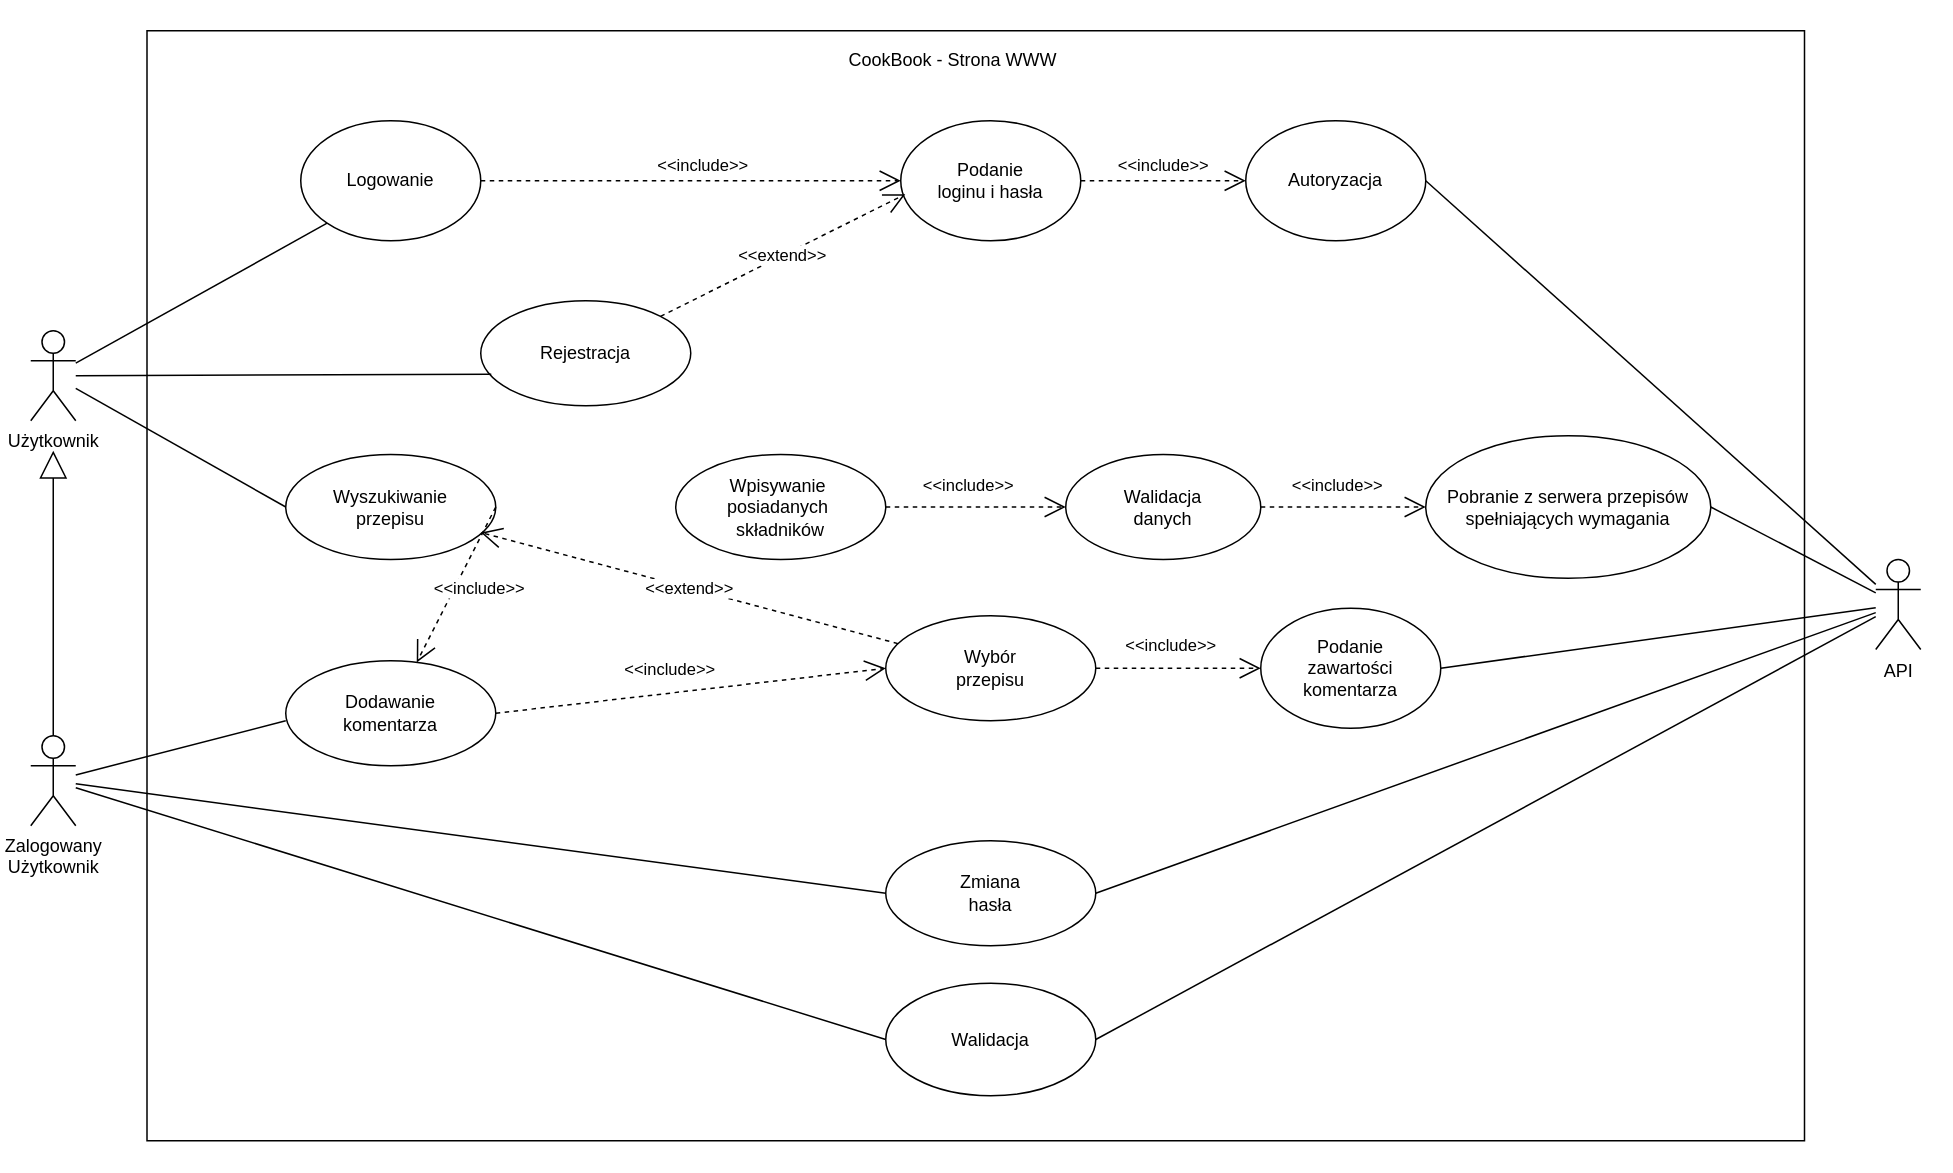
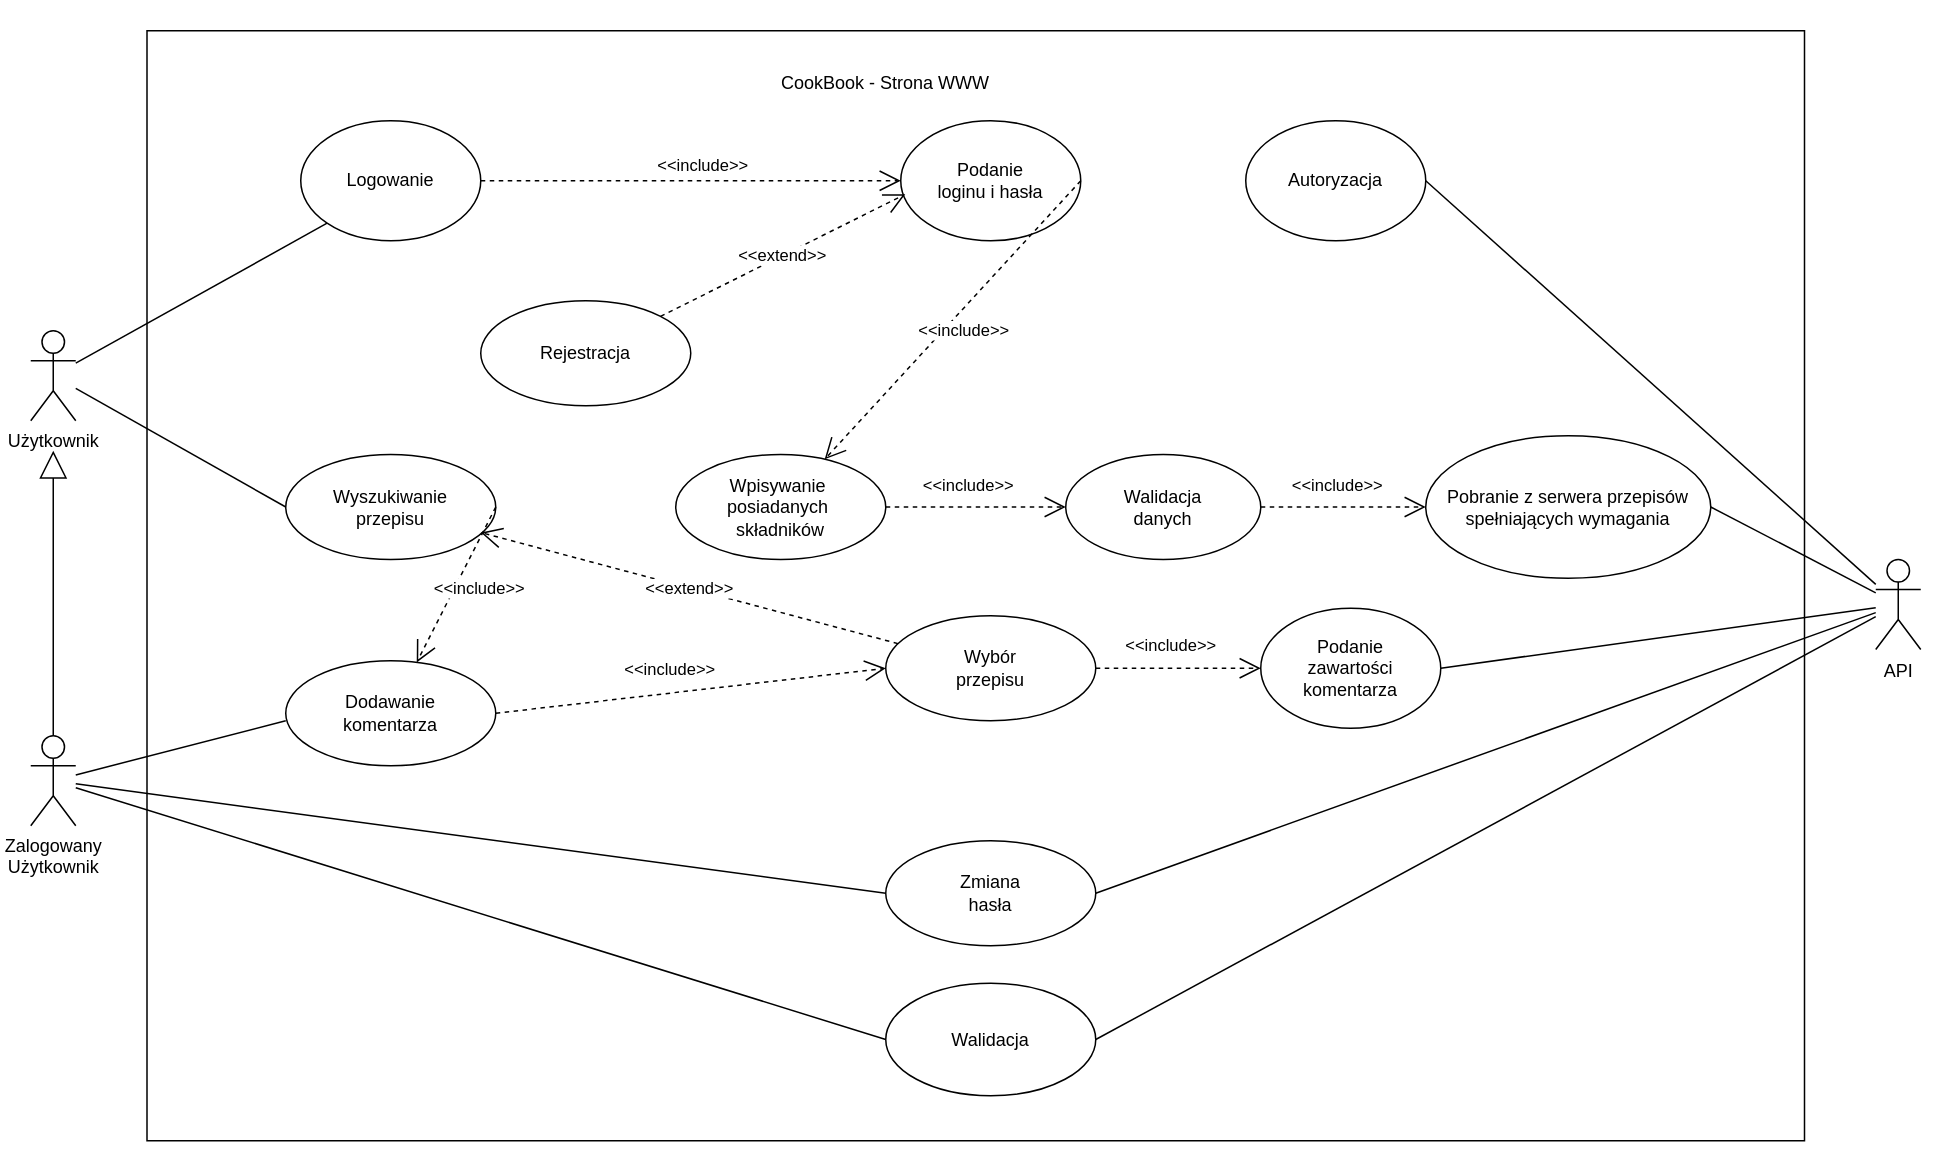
(953, 61) -> (886, 83)
(1161, 181) -> (954, 318)
(283, 375) -> none
